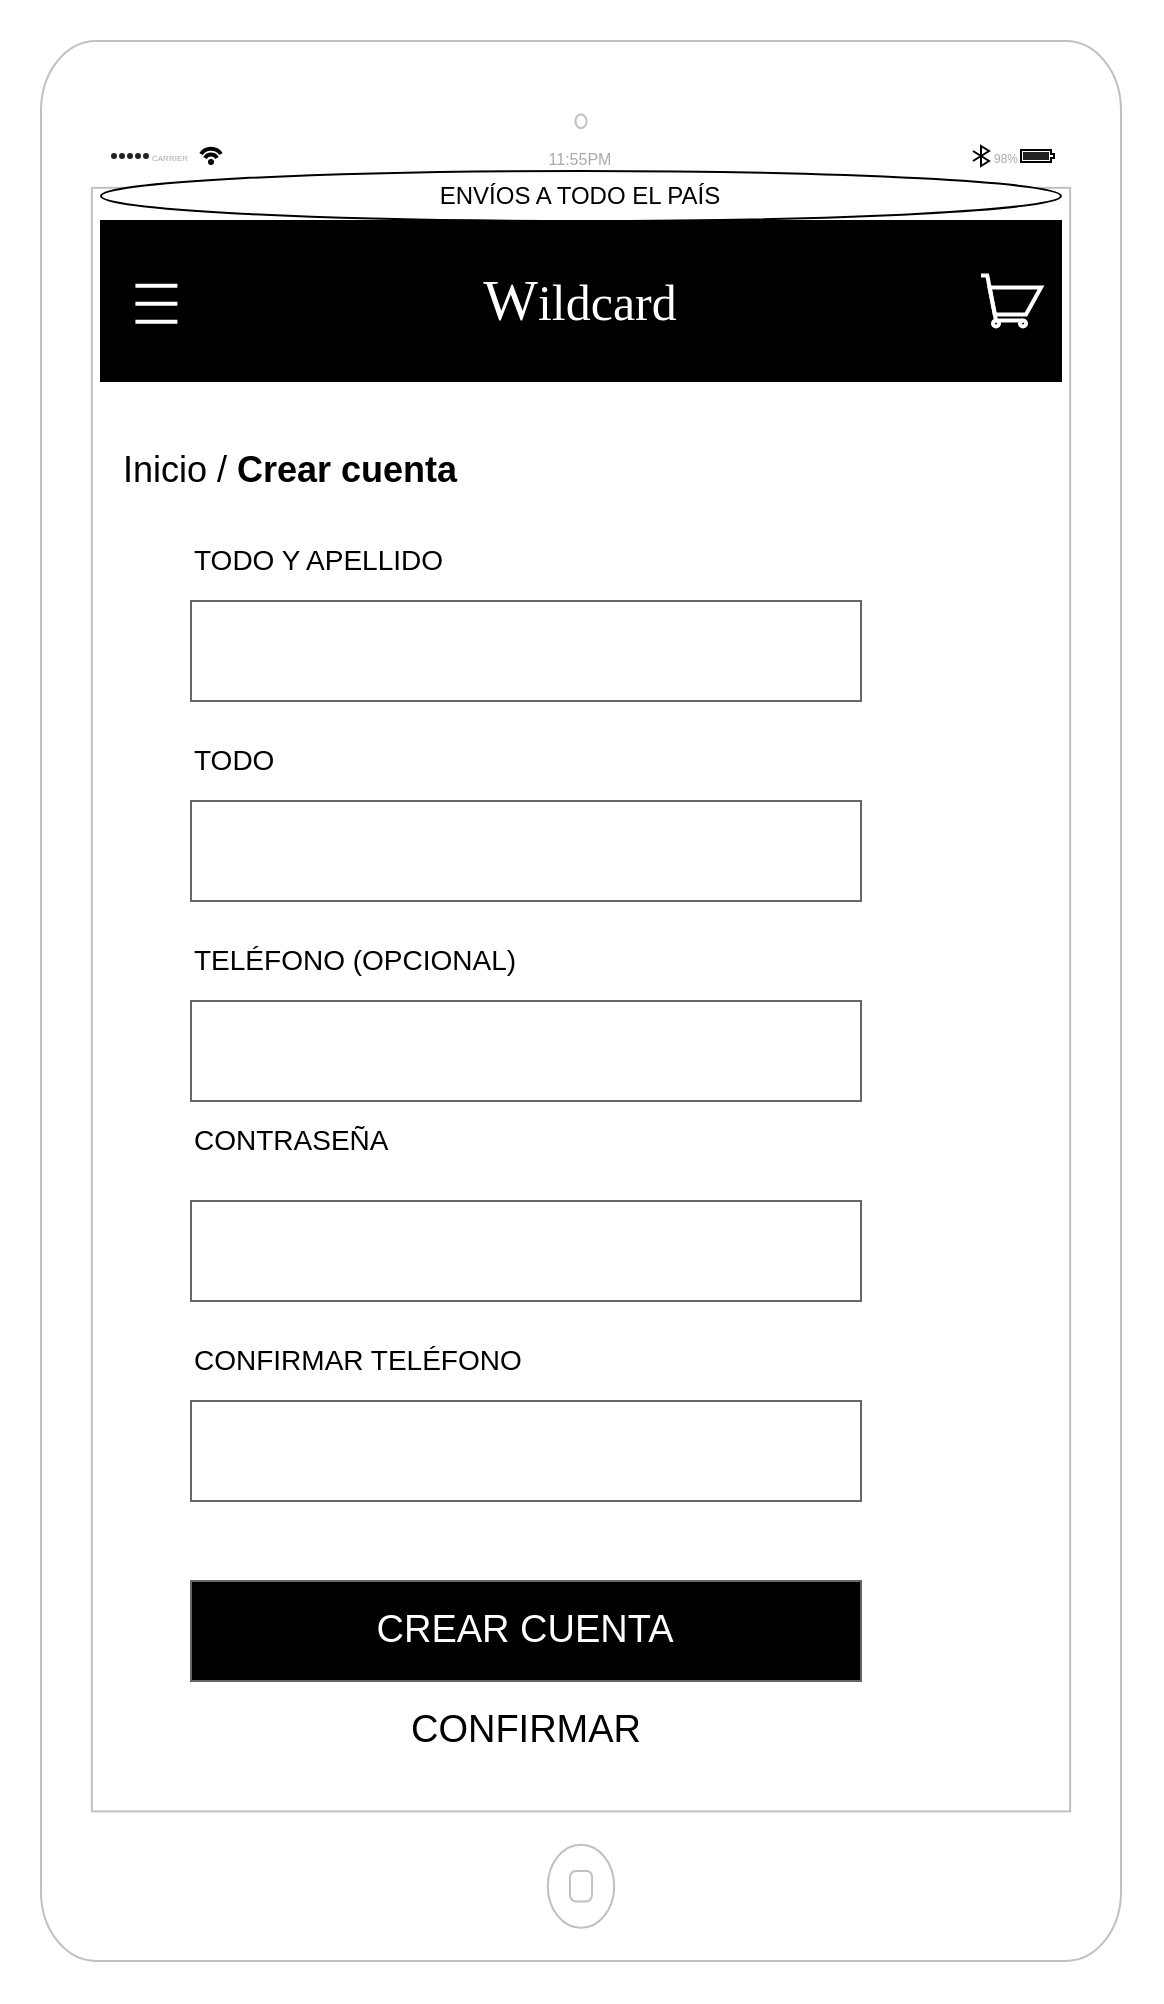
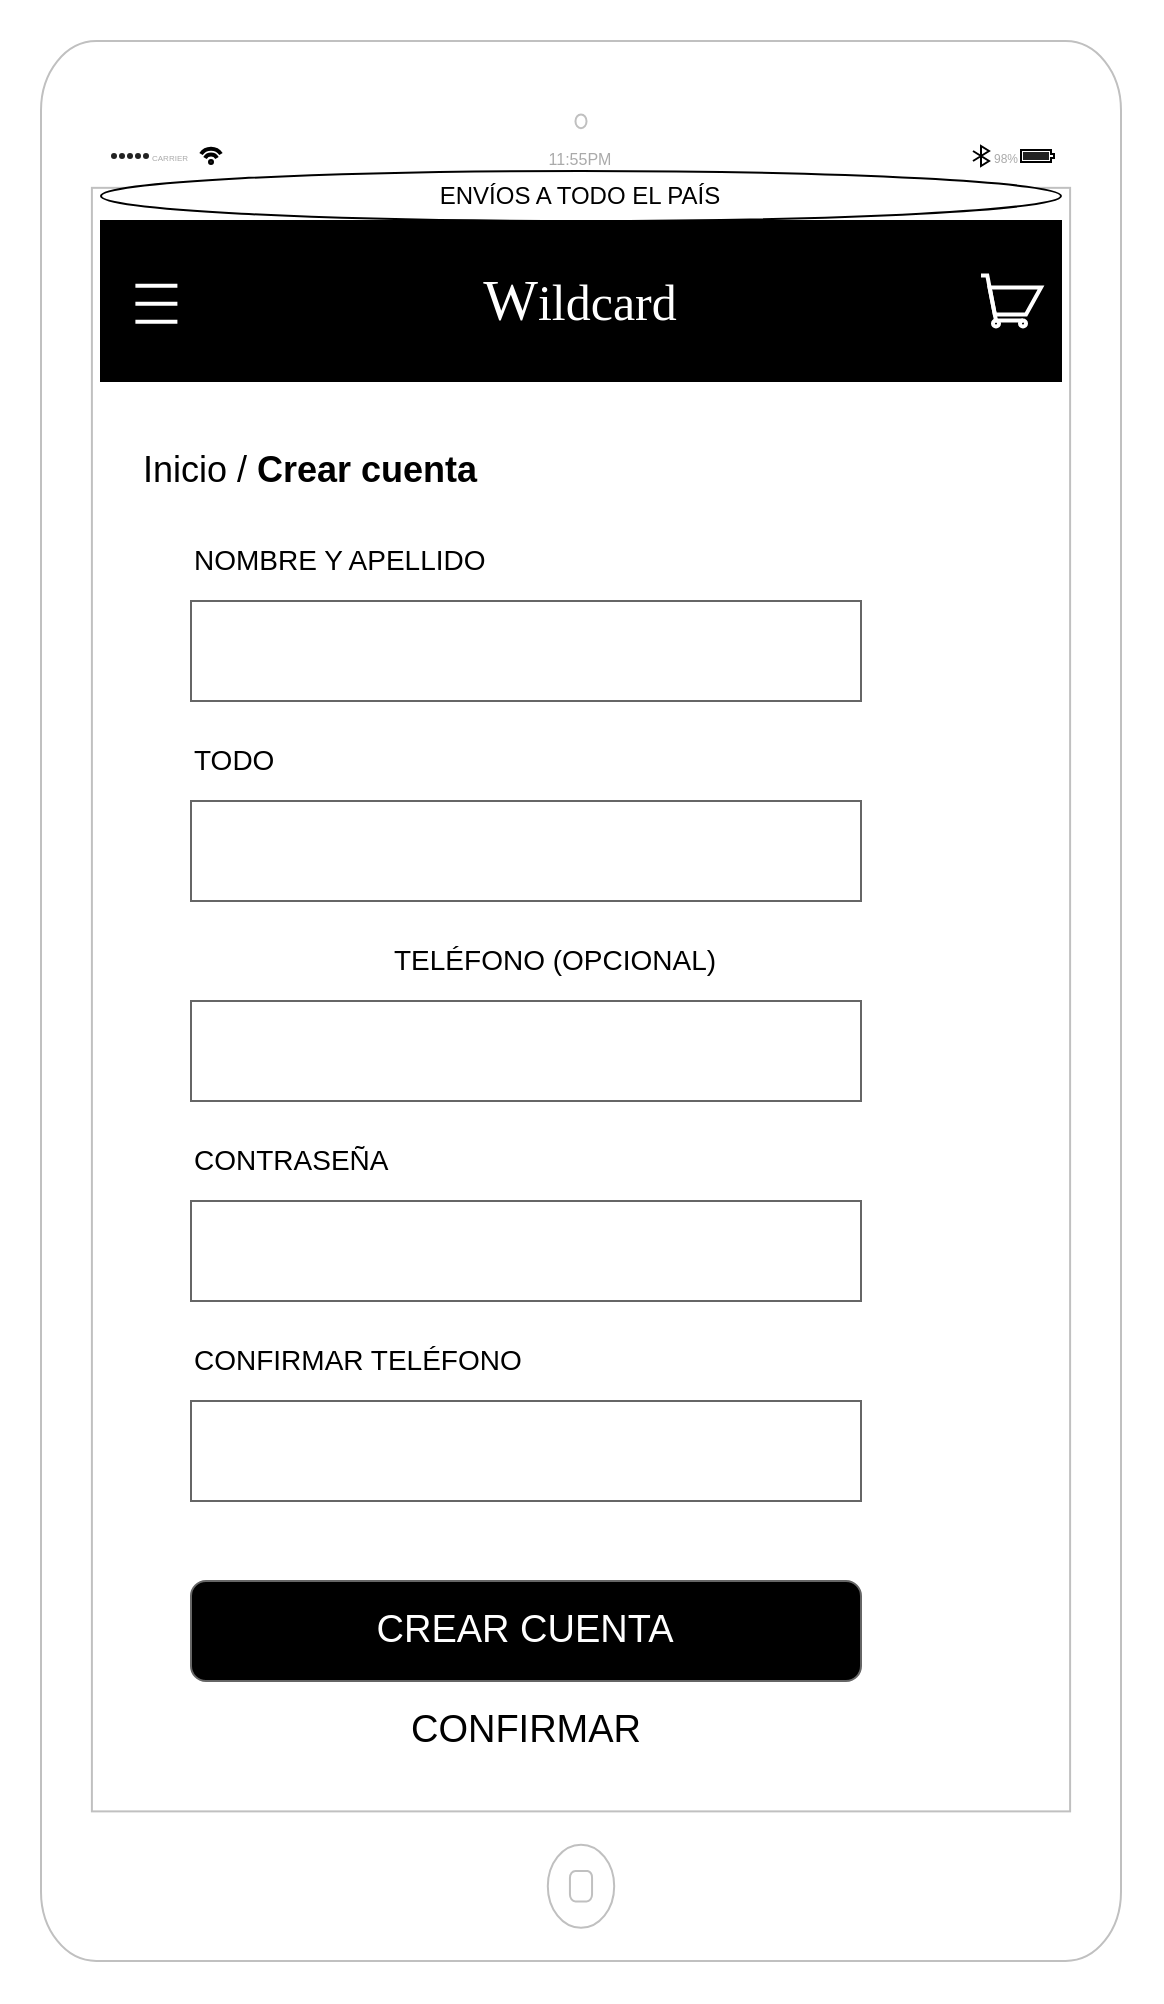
(291, 471) -> (311, 471)
(290, 561) -> (303, 561)
(396, 961) -> (596, 961)
(376, 1141) -> (376, 1161)
(526, 1631) -> (526, 1631)
